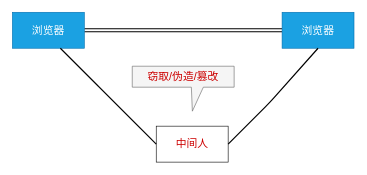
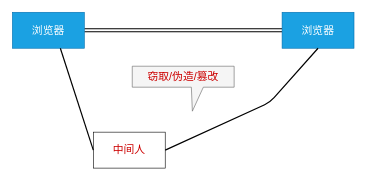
(192, 144) -> (129, 150)
